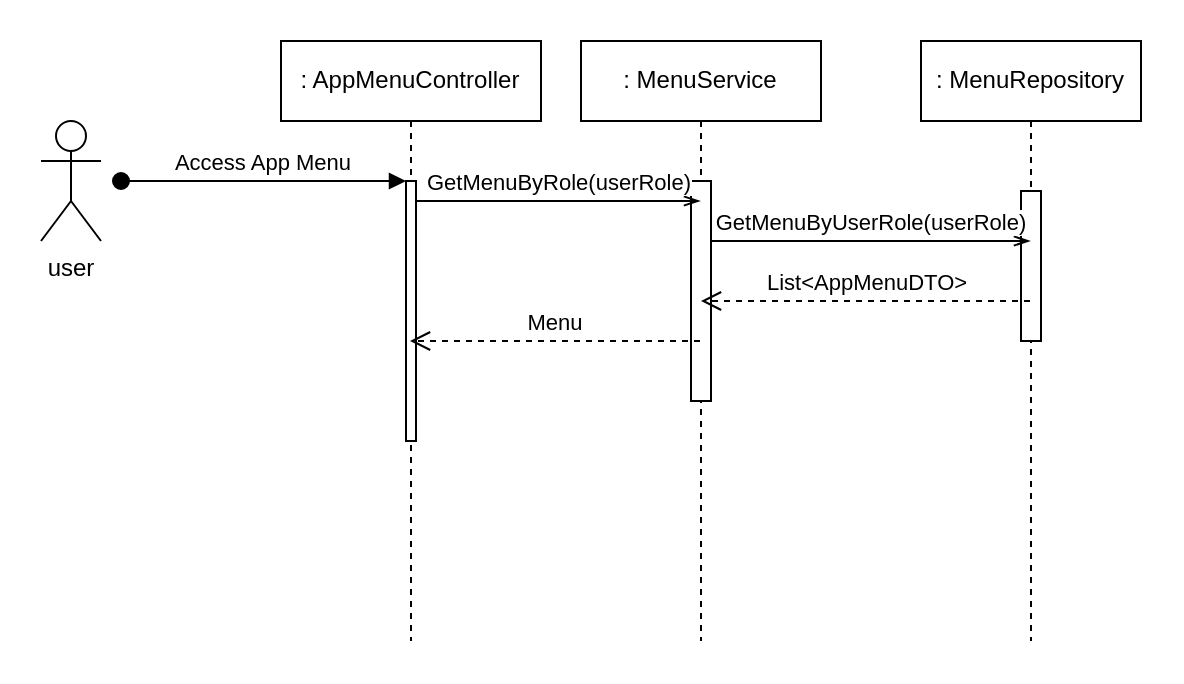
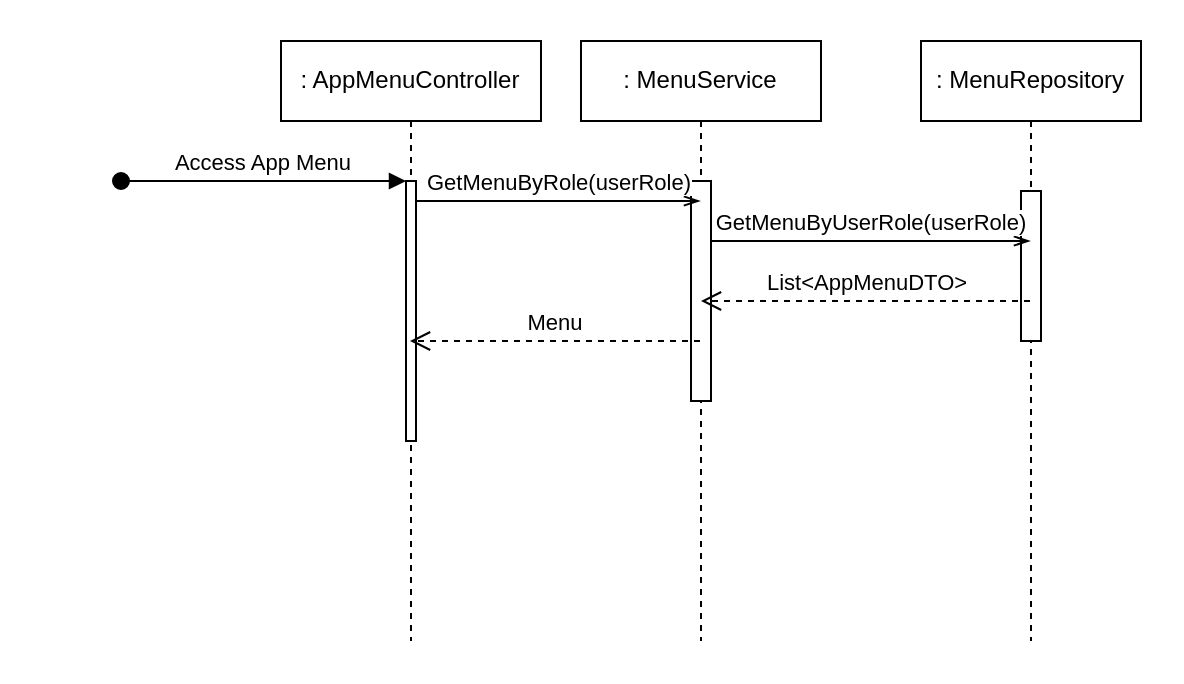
(71, 181) -> none
